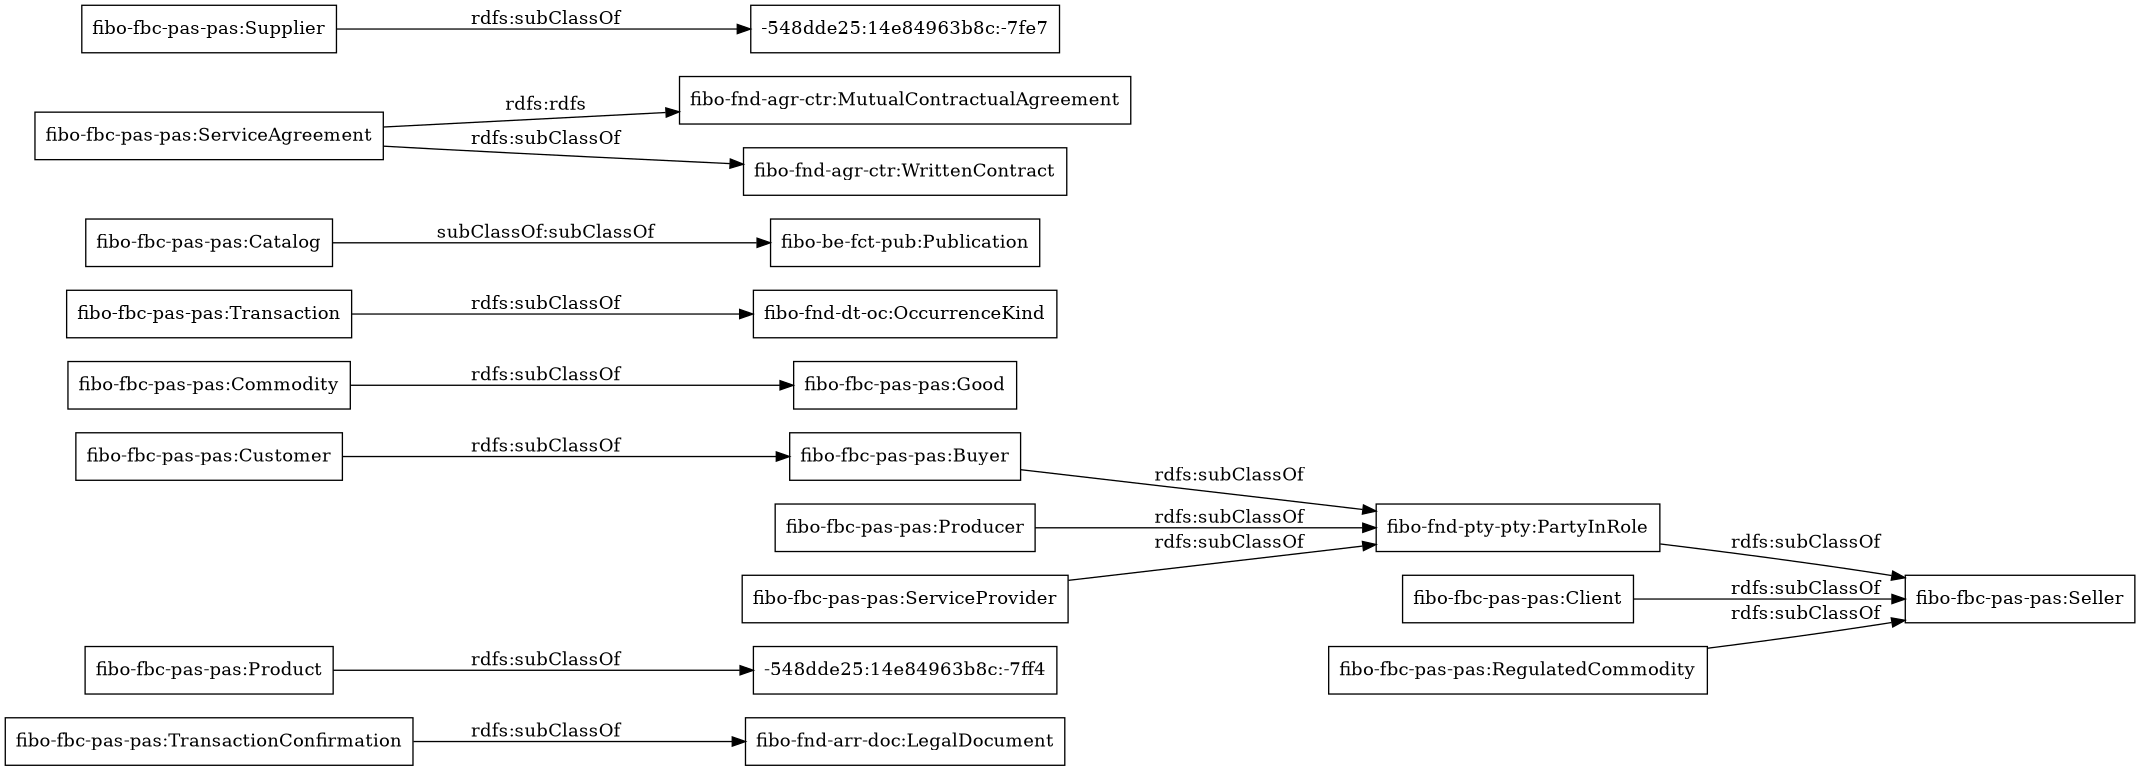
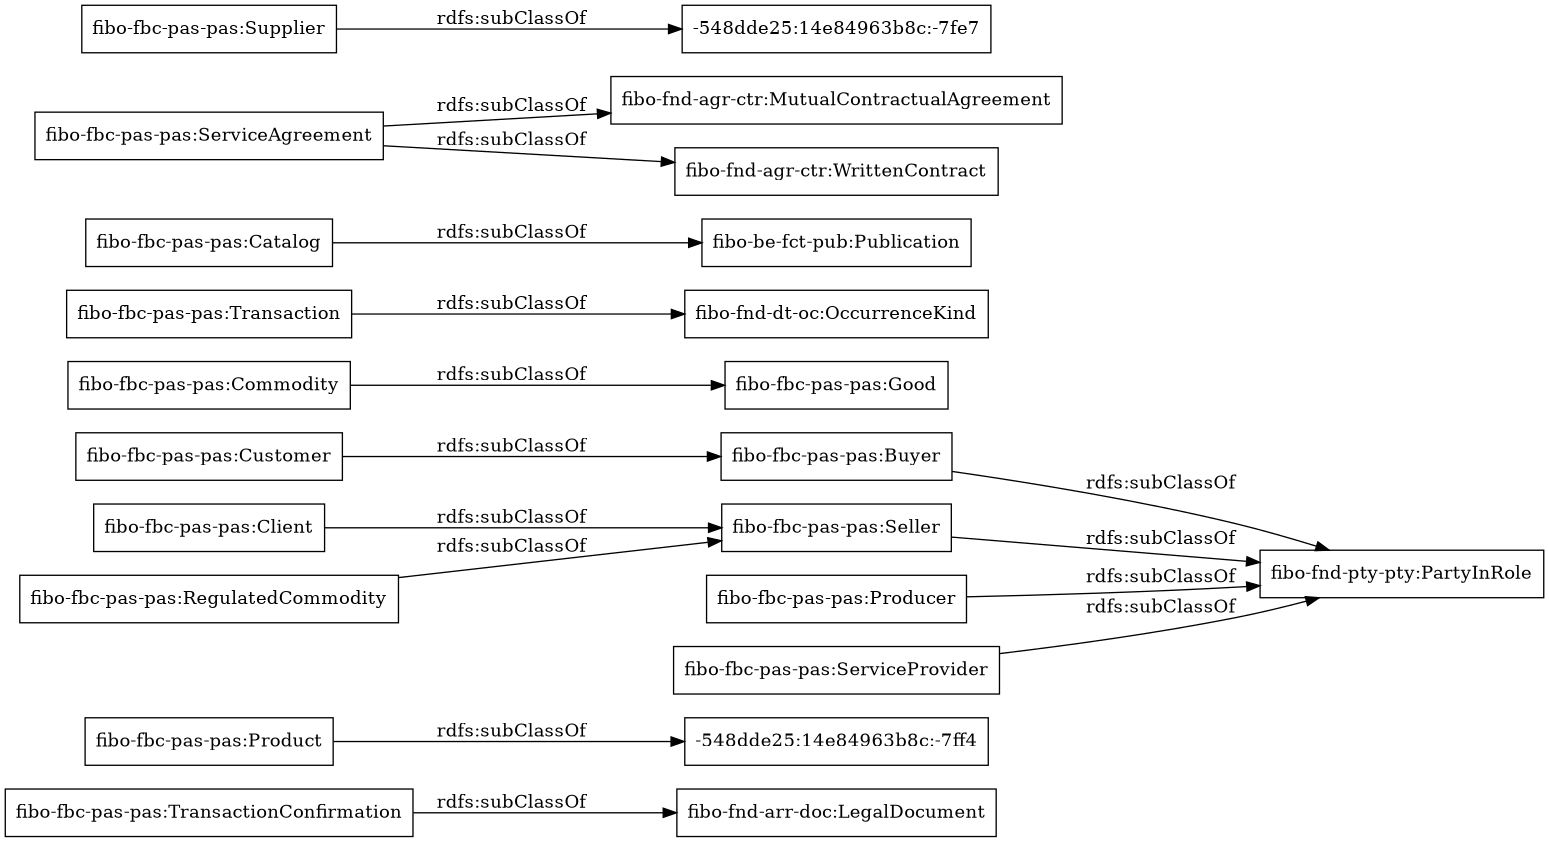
(546, 105) -> (512, 106)
(546, 233) -> (512, 233)
(1776, 559) -> (1099, 549)
